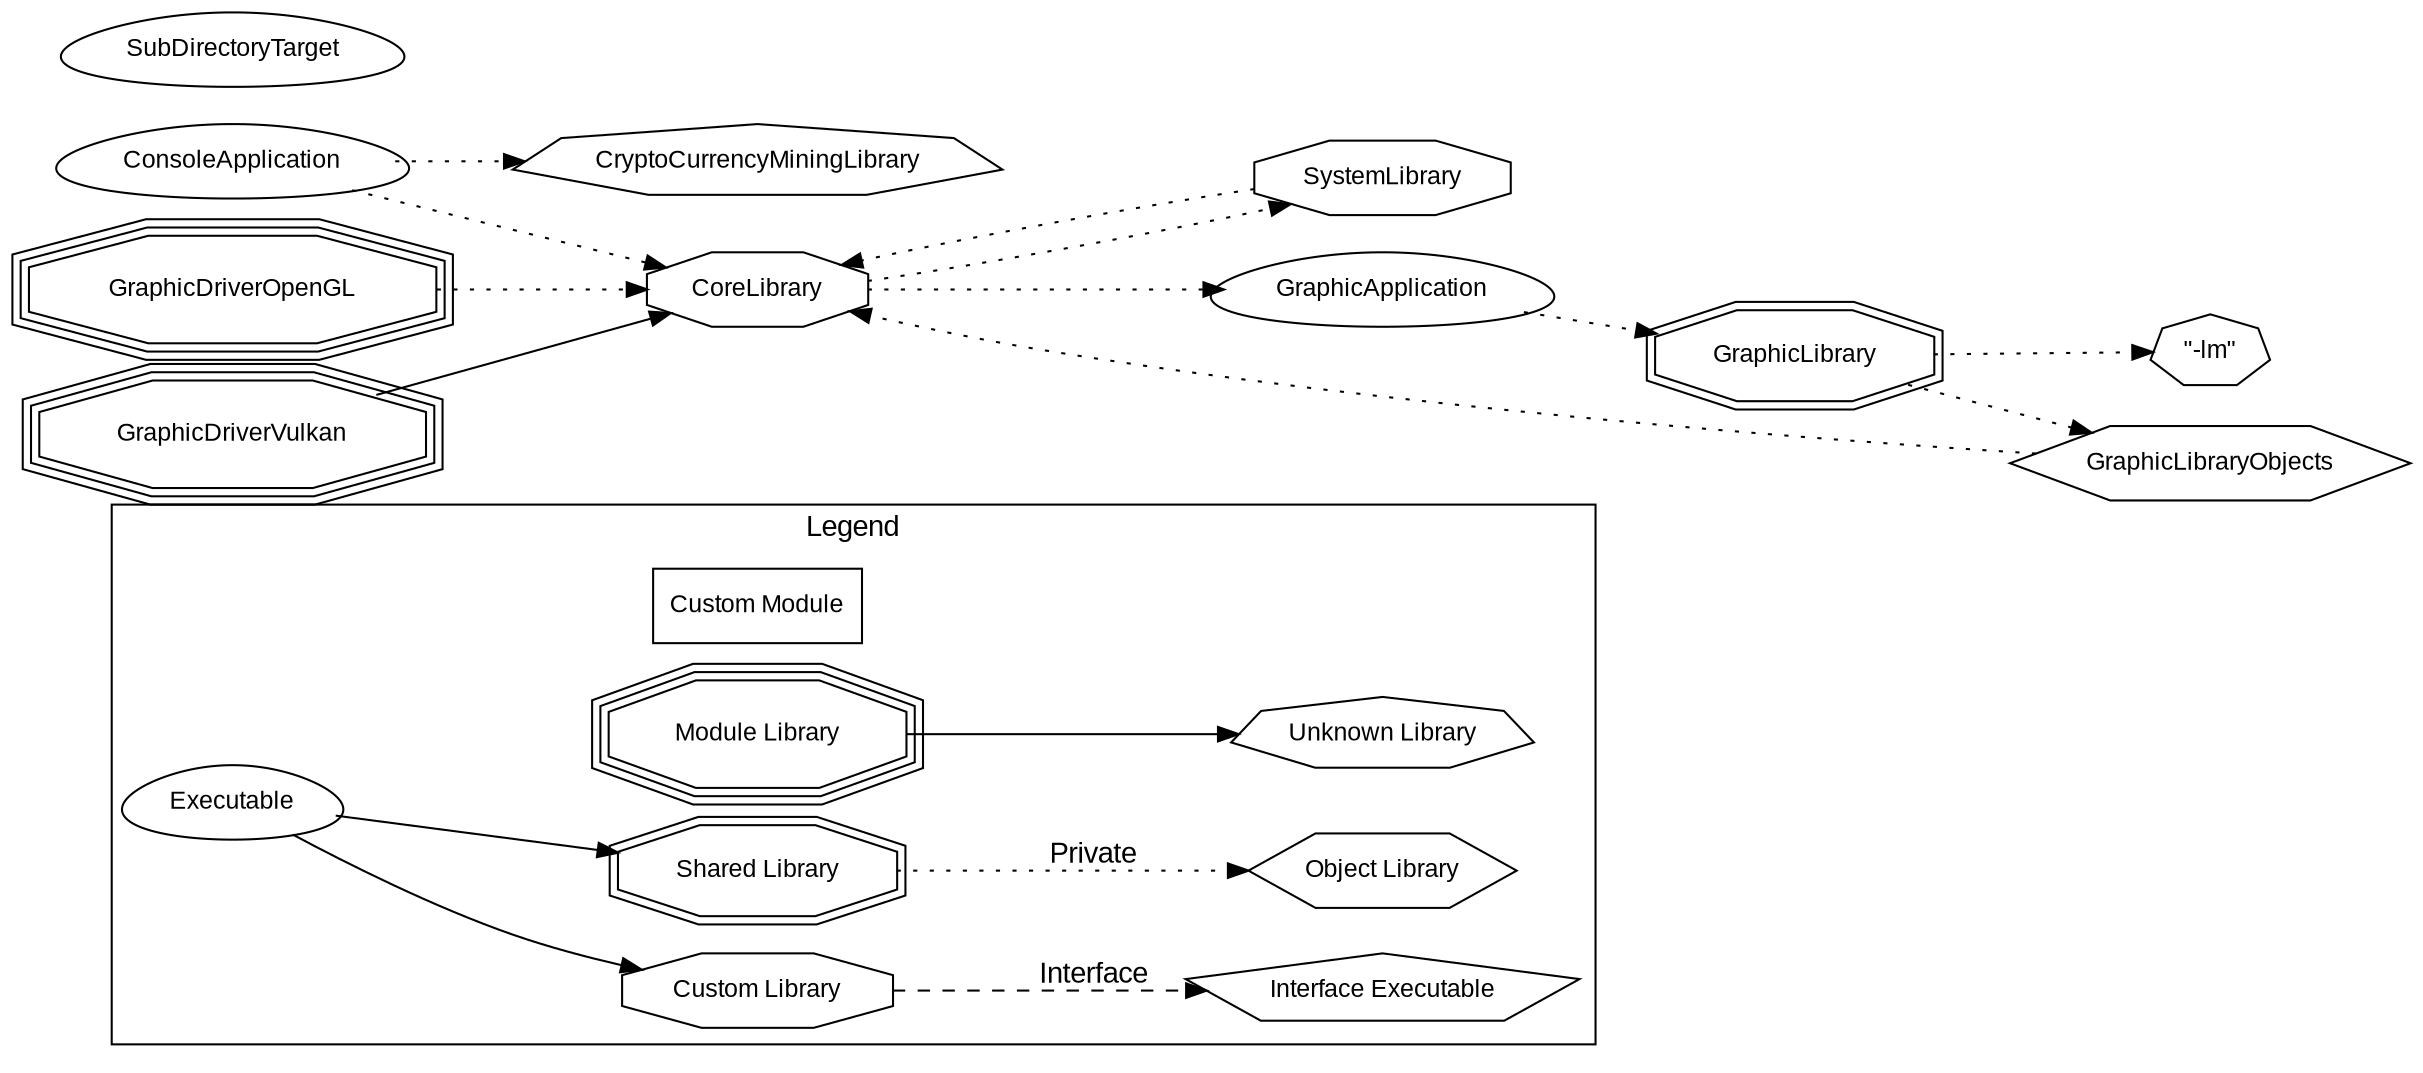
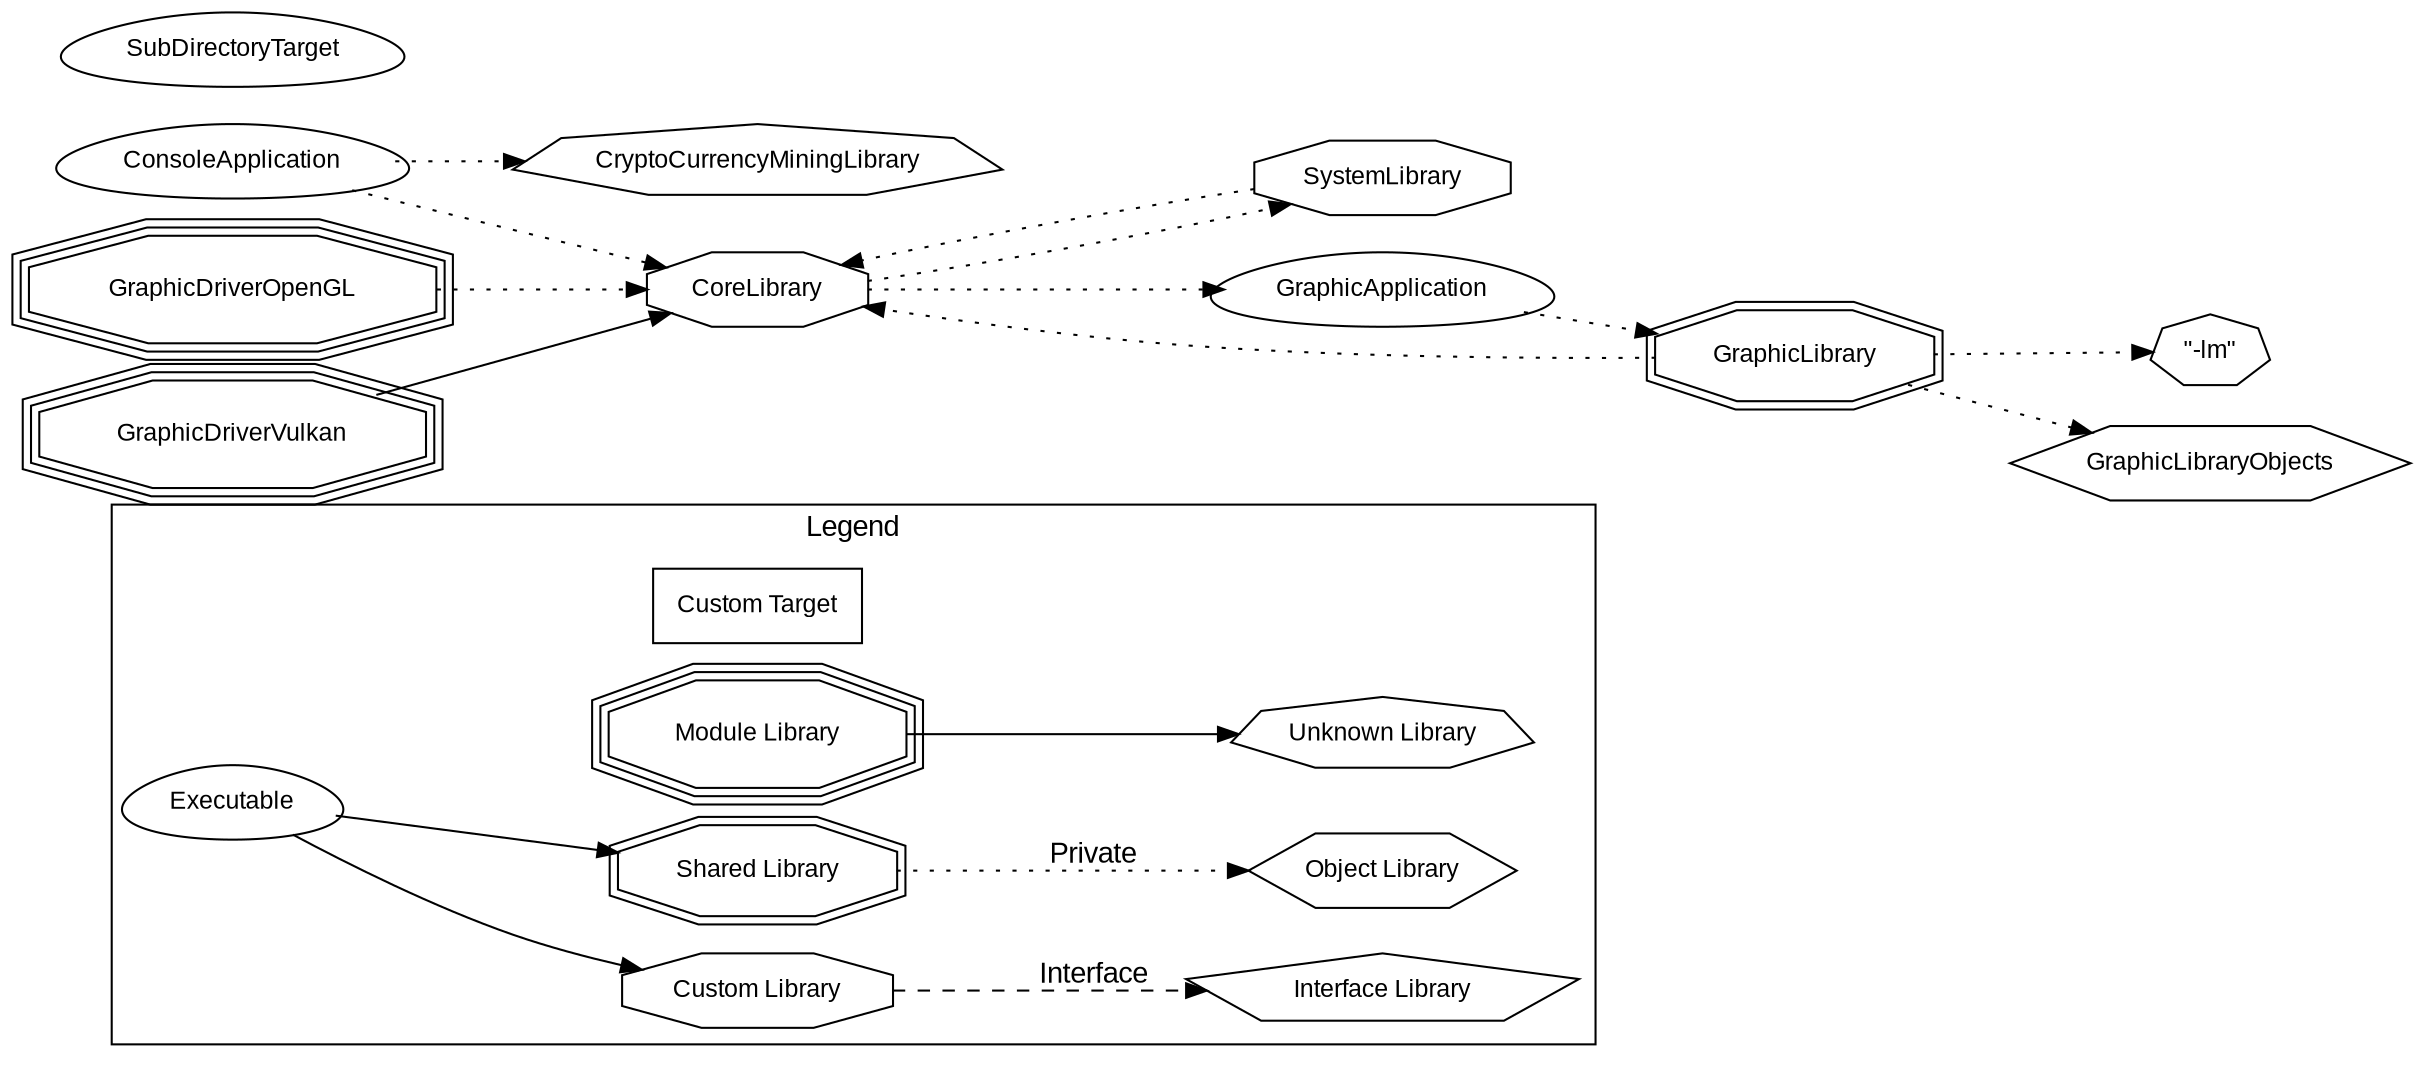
(1451, 404) -> (1269, 350)
(758, 606) -> (758, 606)
(1383, 991) -> (1383, 991)
